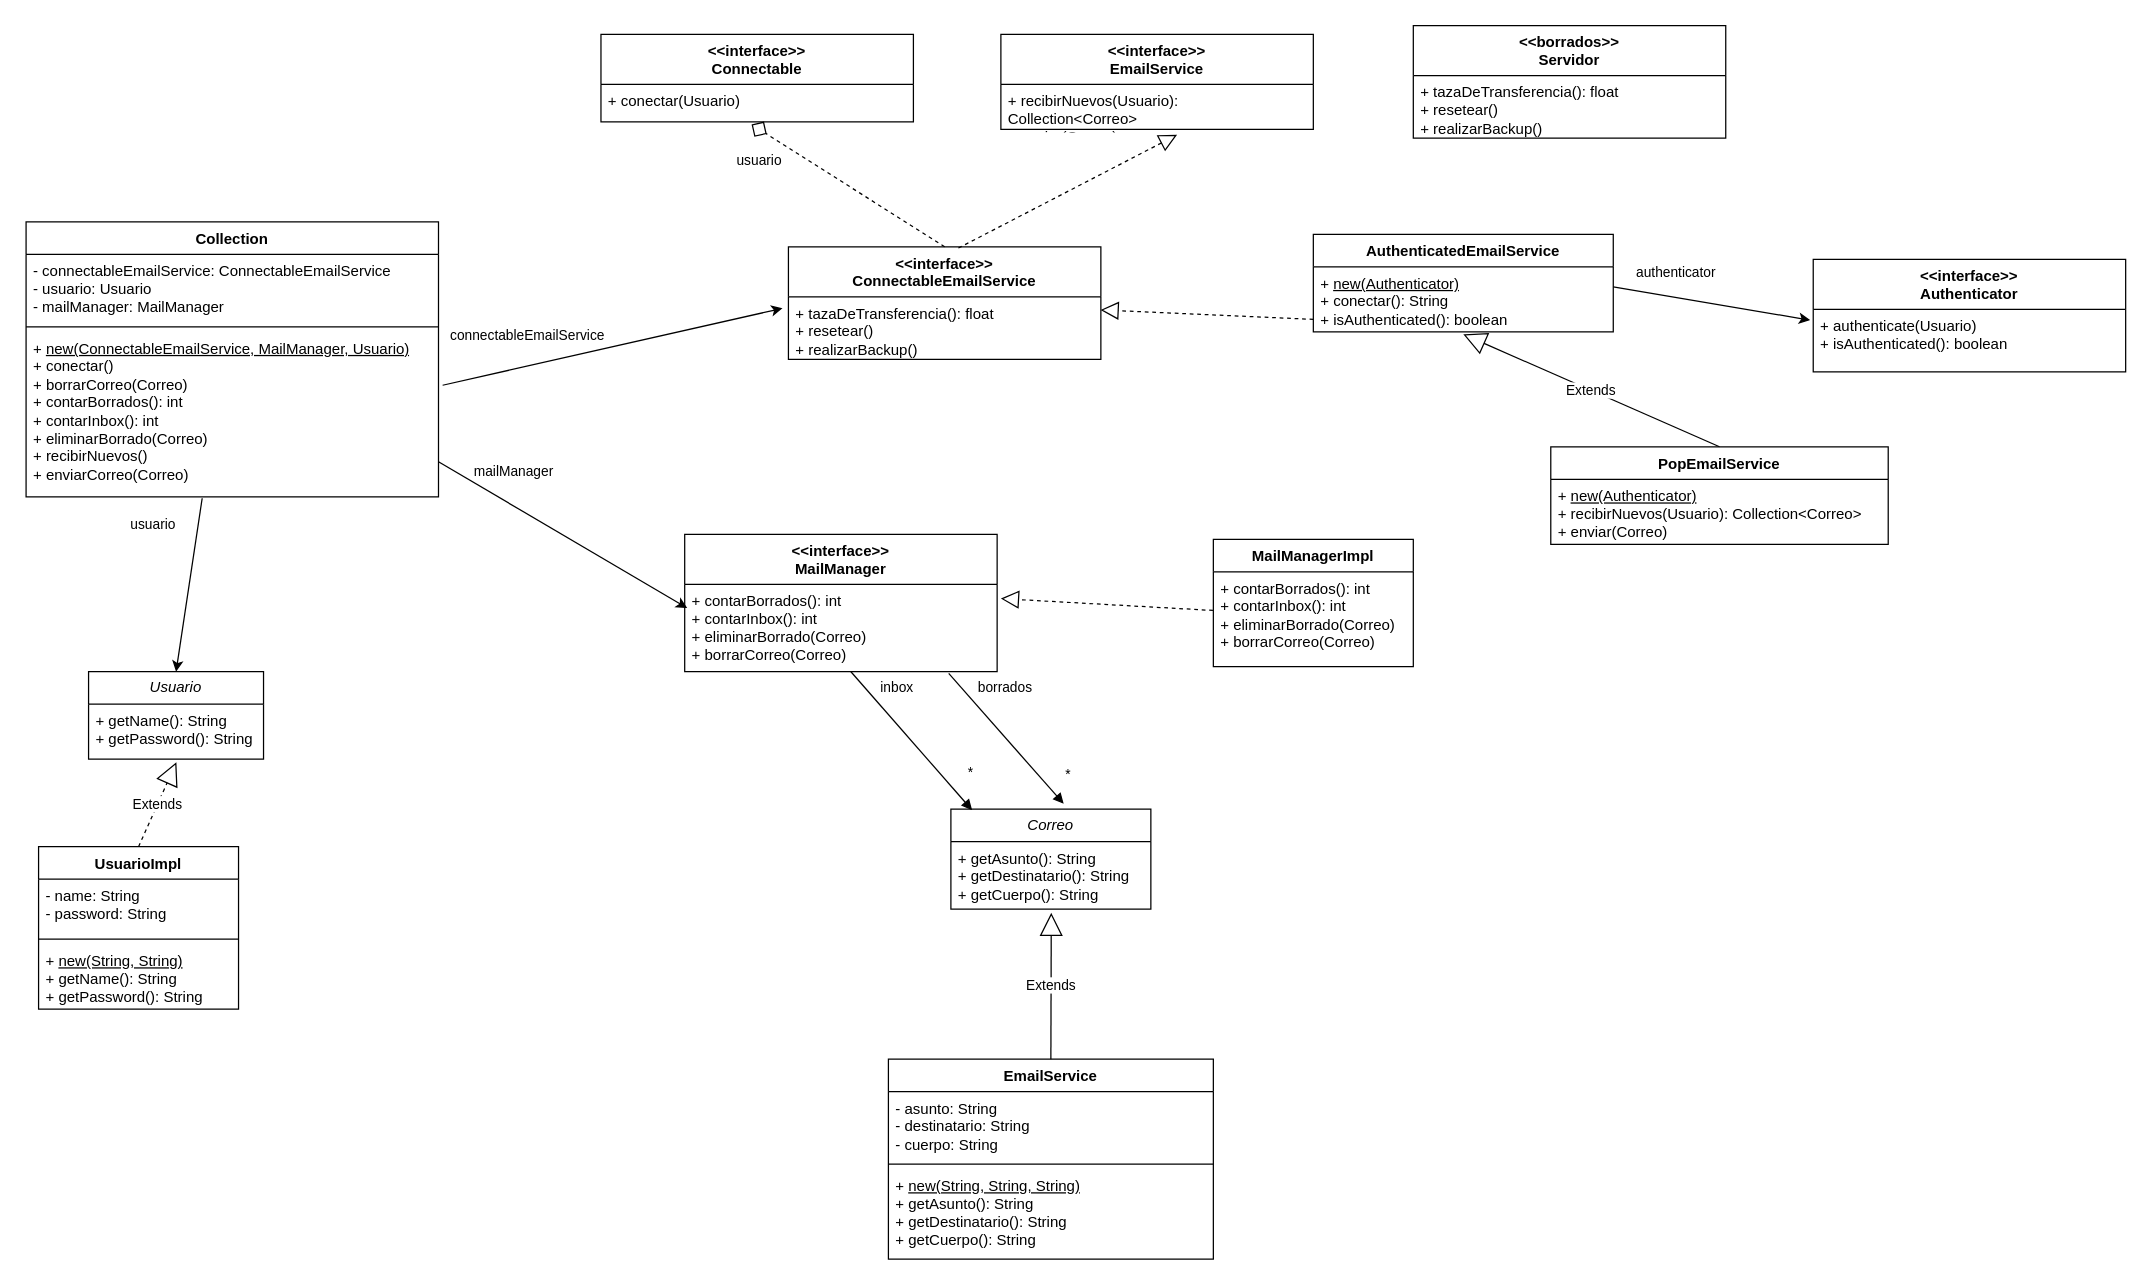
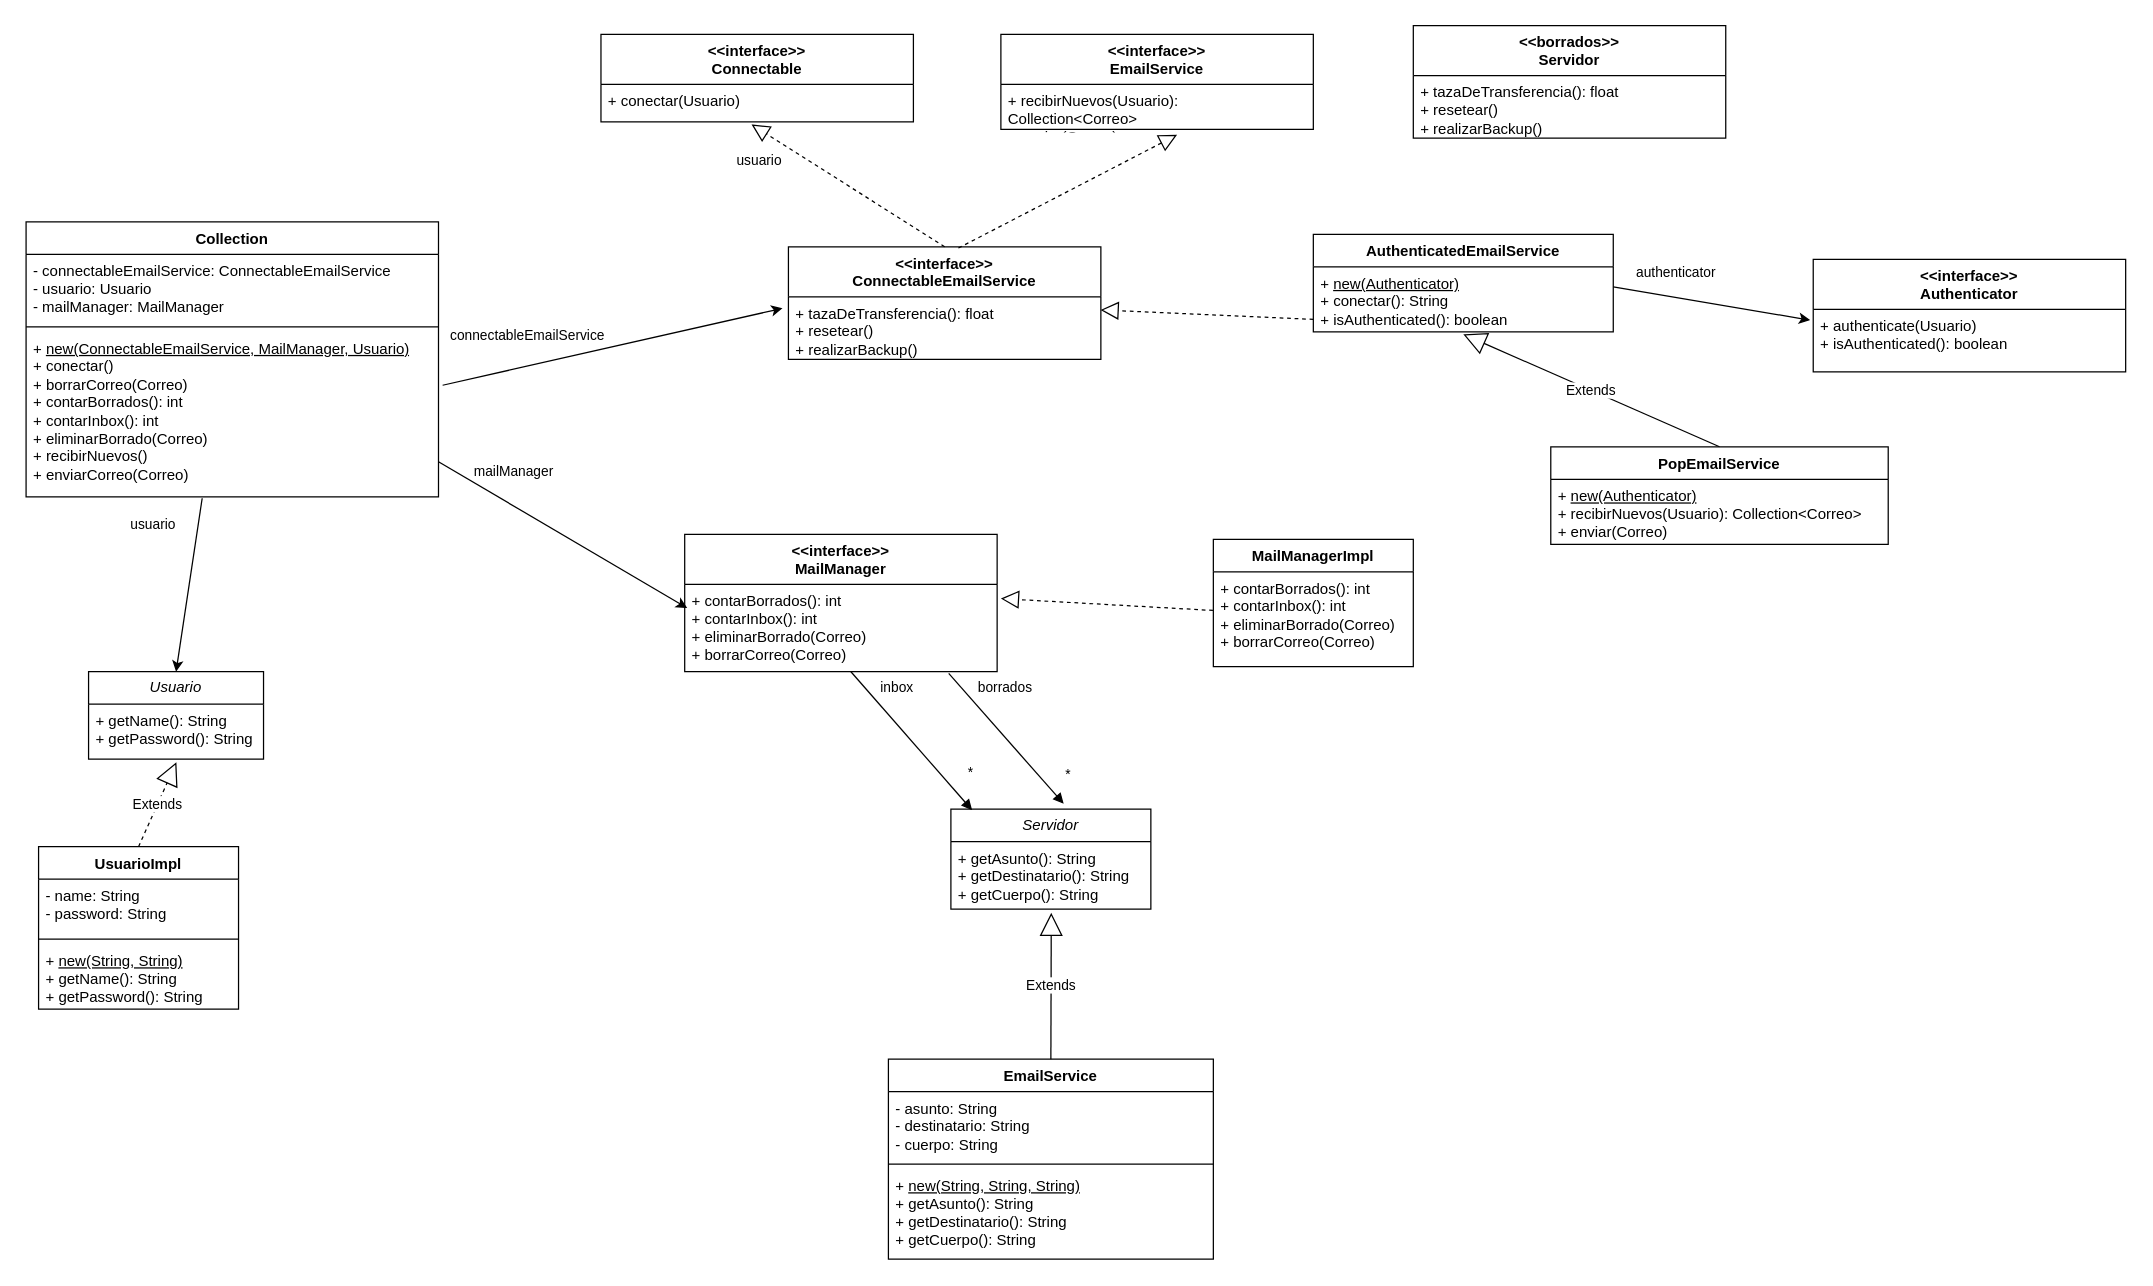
(767, 134) -> (767, 134)
(1051, 826) -> (1051, 826)
